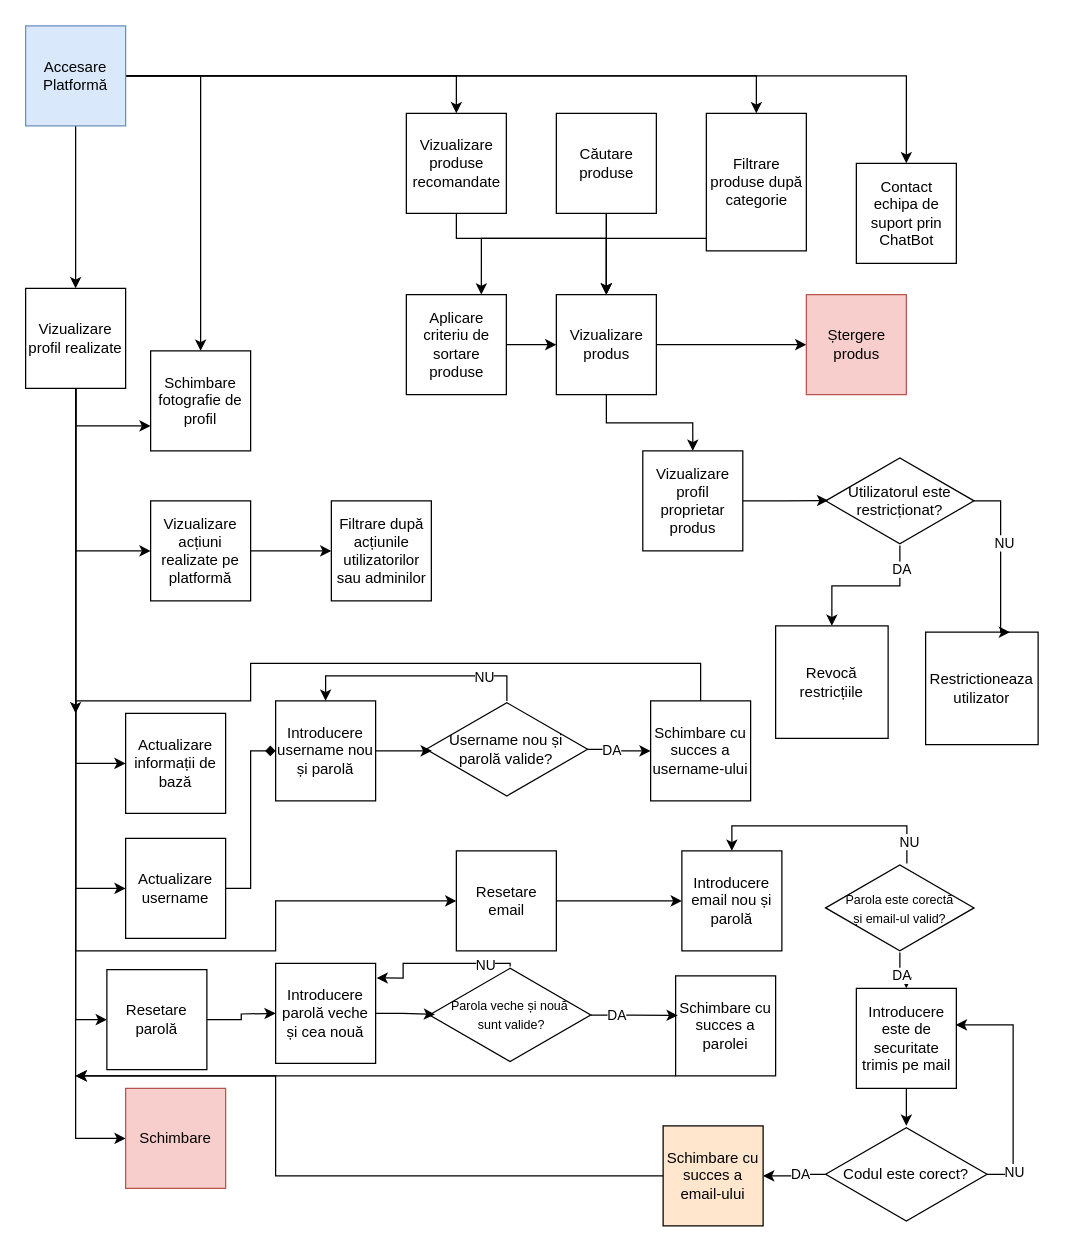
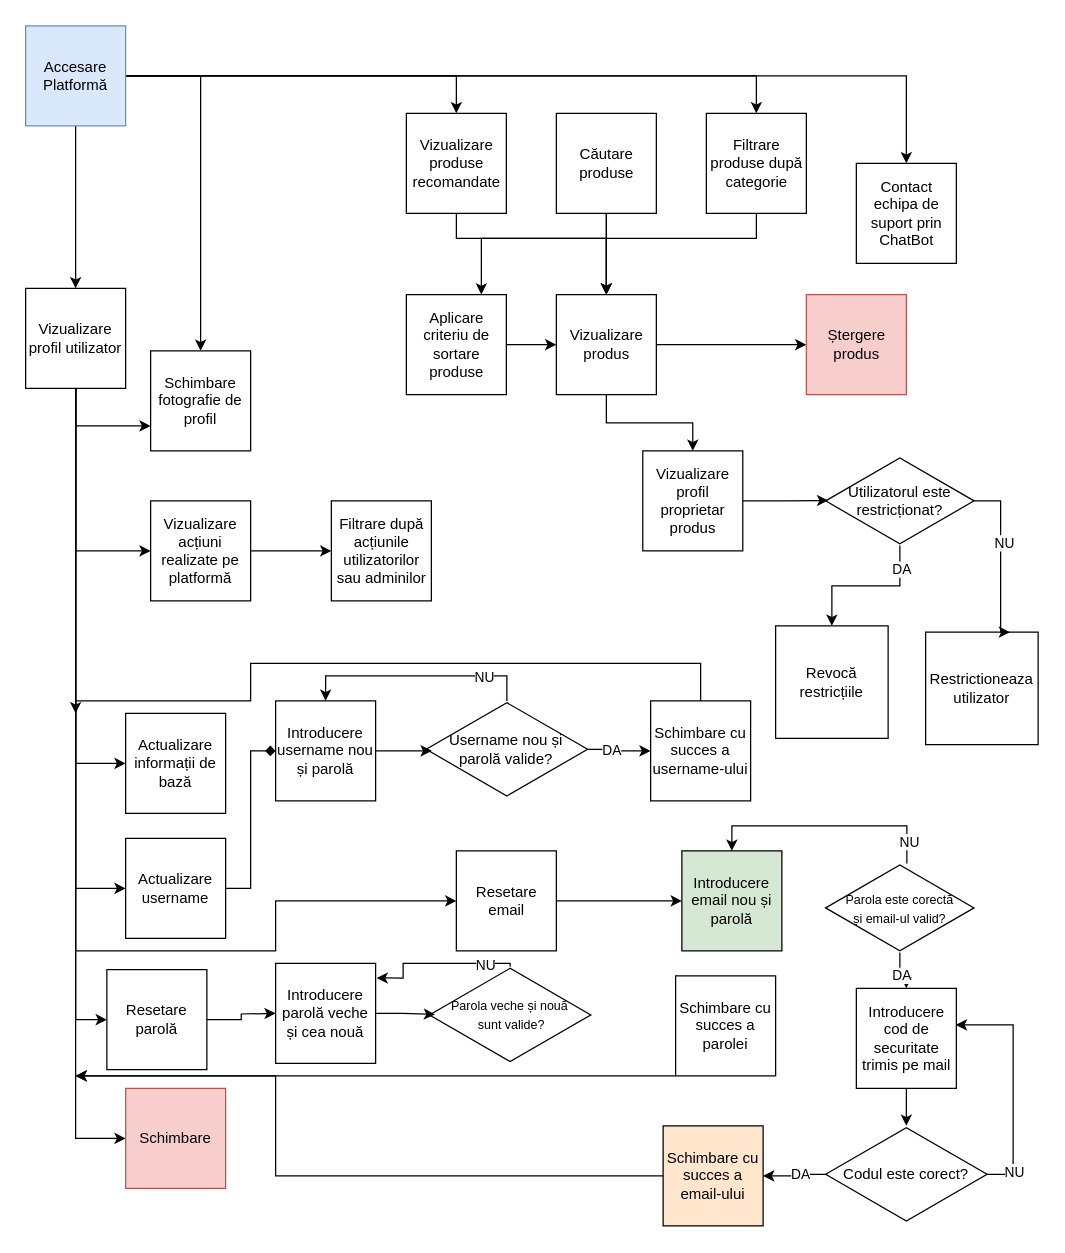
(756, 182) -> (756, 163)
(76, 338) -> (76, 338)
(732, 901) -> (732, 901)
(630, 1015) -> none
(907, 1038) -> (907, 1038)
